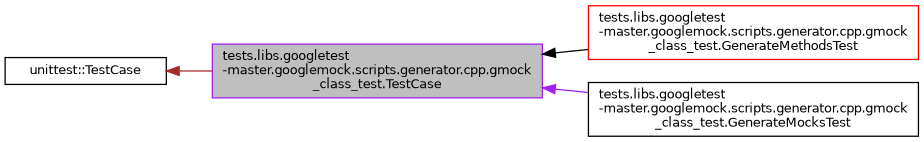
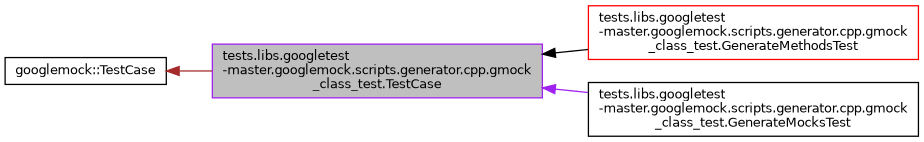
(86, 71) -> (86, 71)
